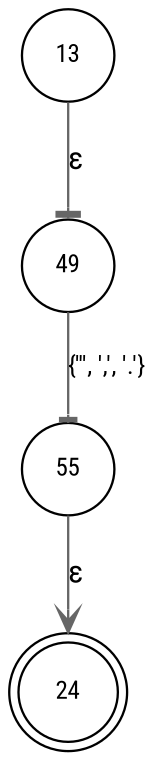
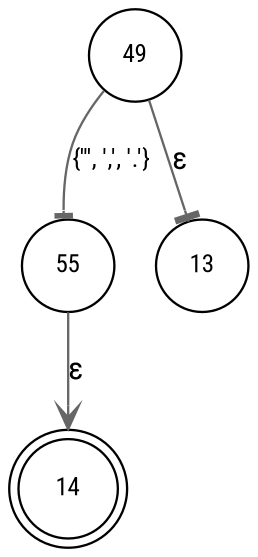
(68, 155) -> (167, 155)
(68, 692) -> (68, 489)
